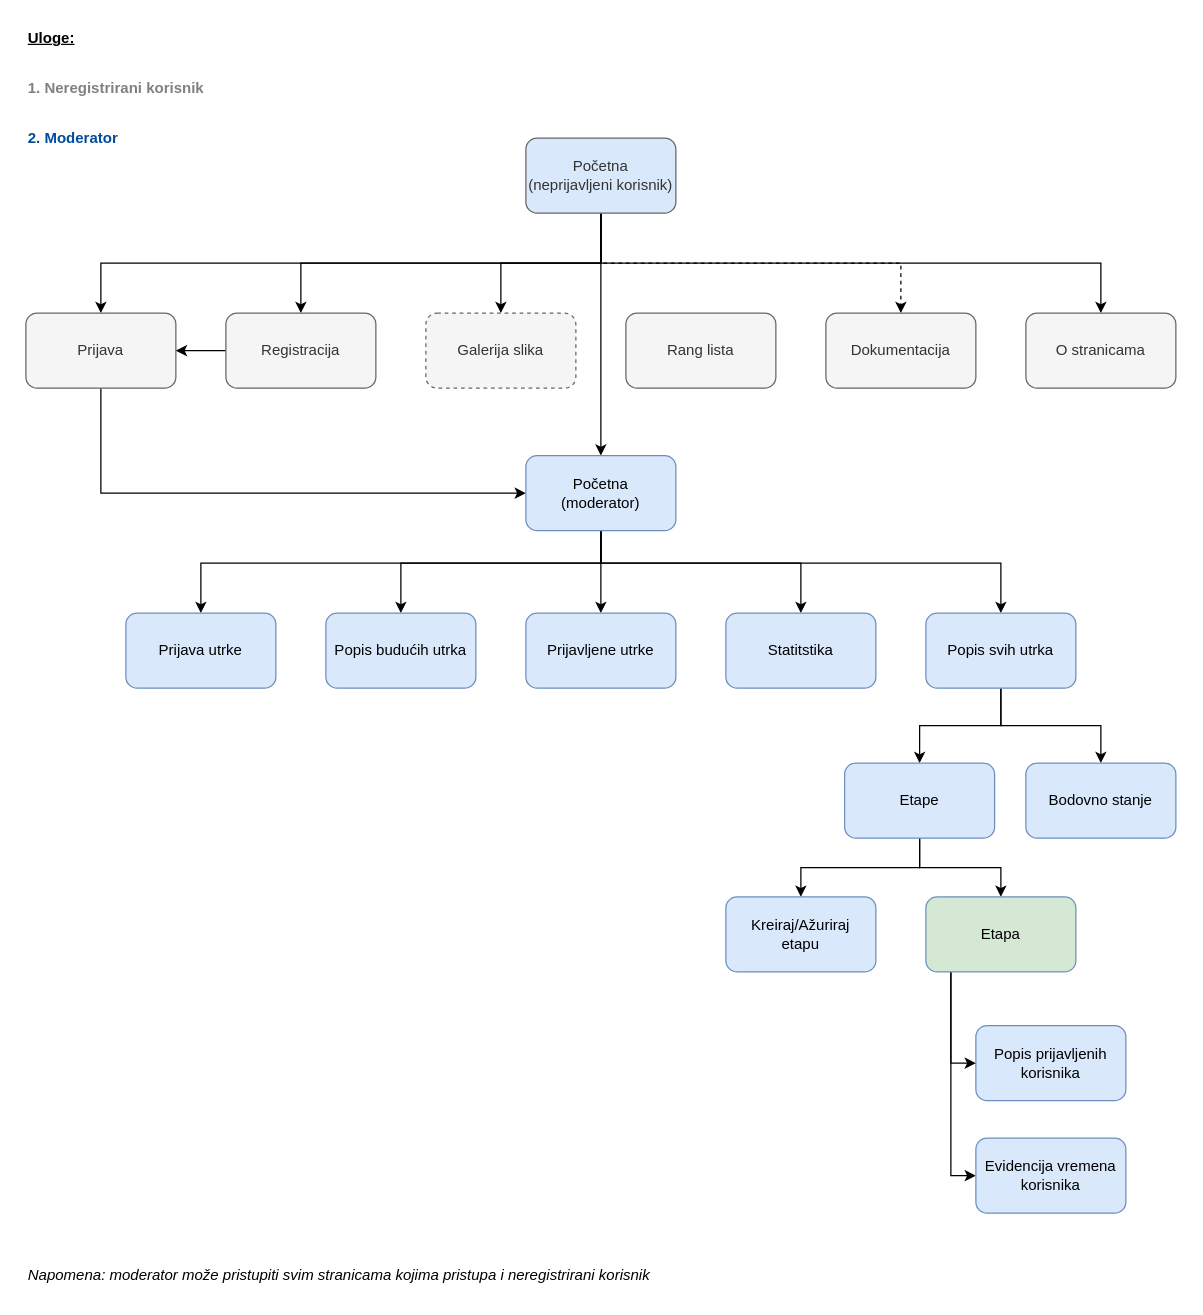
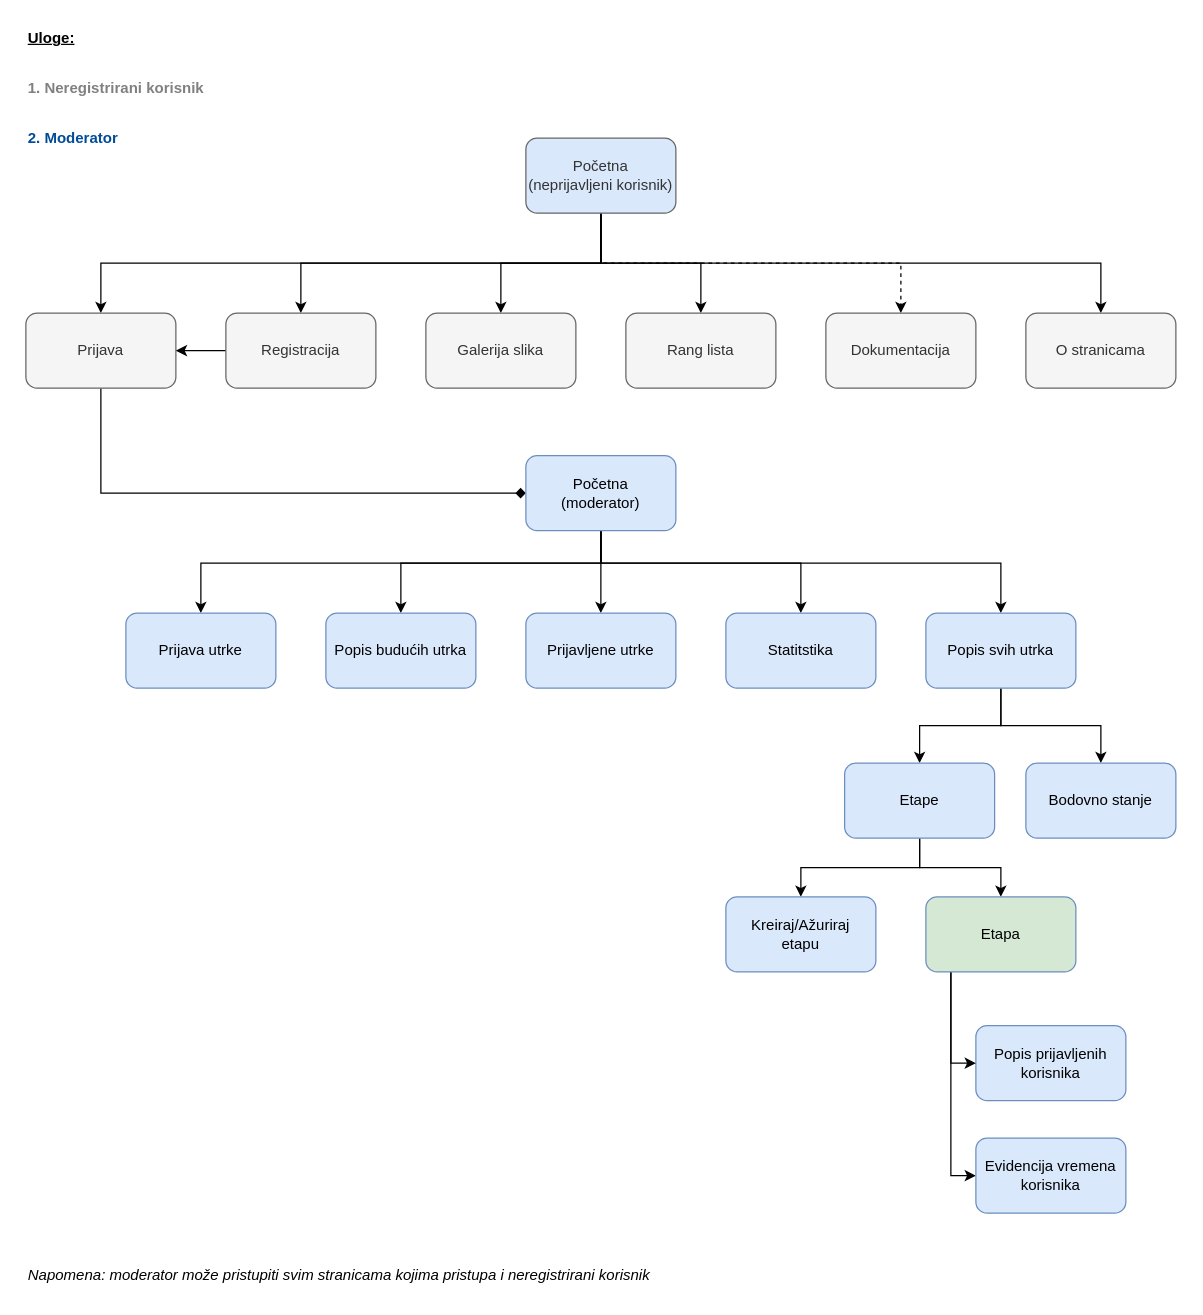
(501, 351) -> (501, 351)
(601, 356) -> (701, 285)
(516, 493) -> (515, 493)
